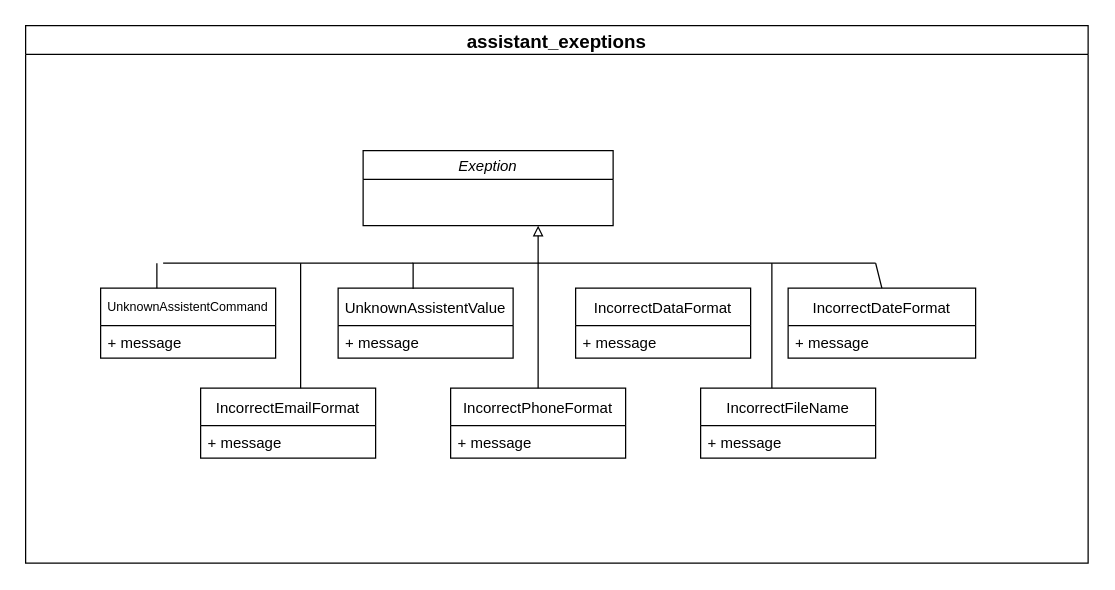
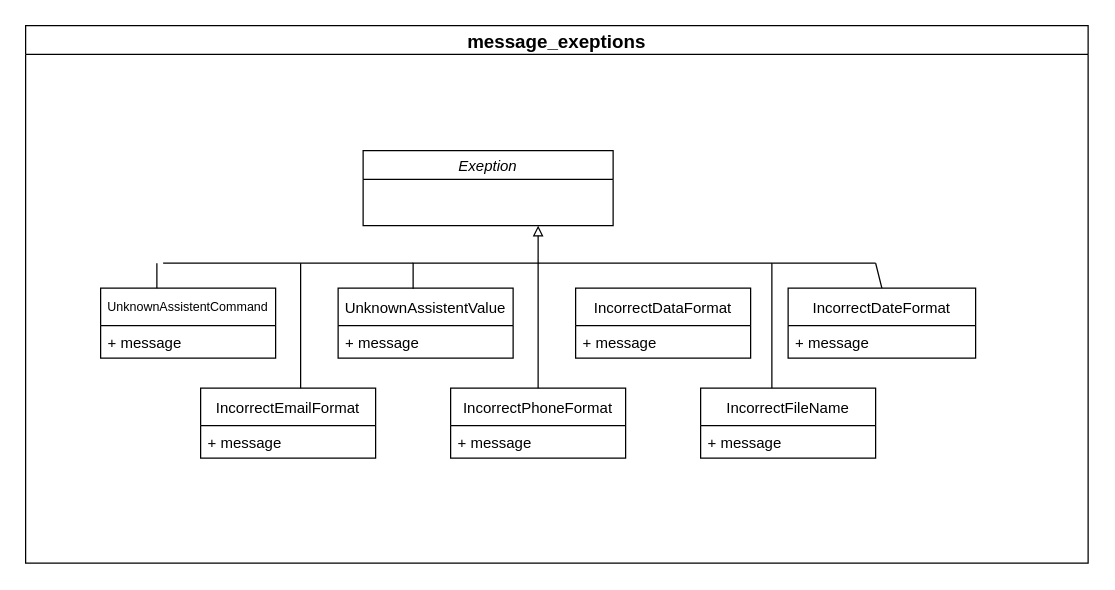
(556, 41) -> (556, 41)
